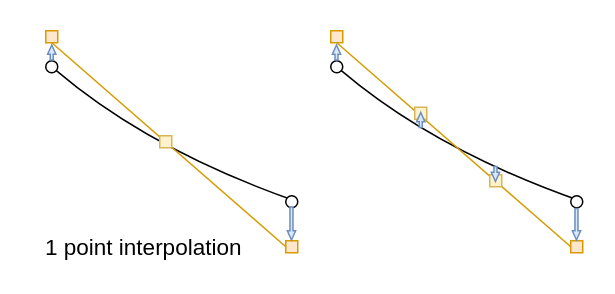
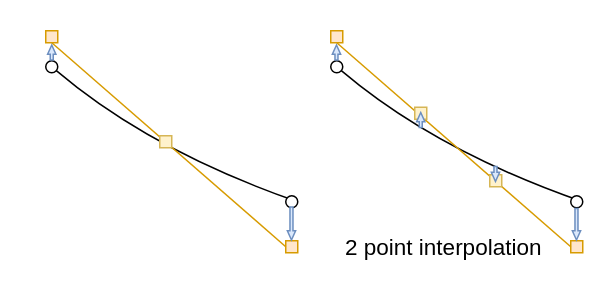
(143, 247) -> none
none -> (443, 247)
